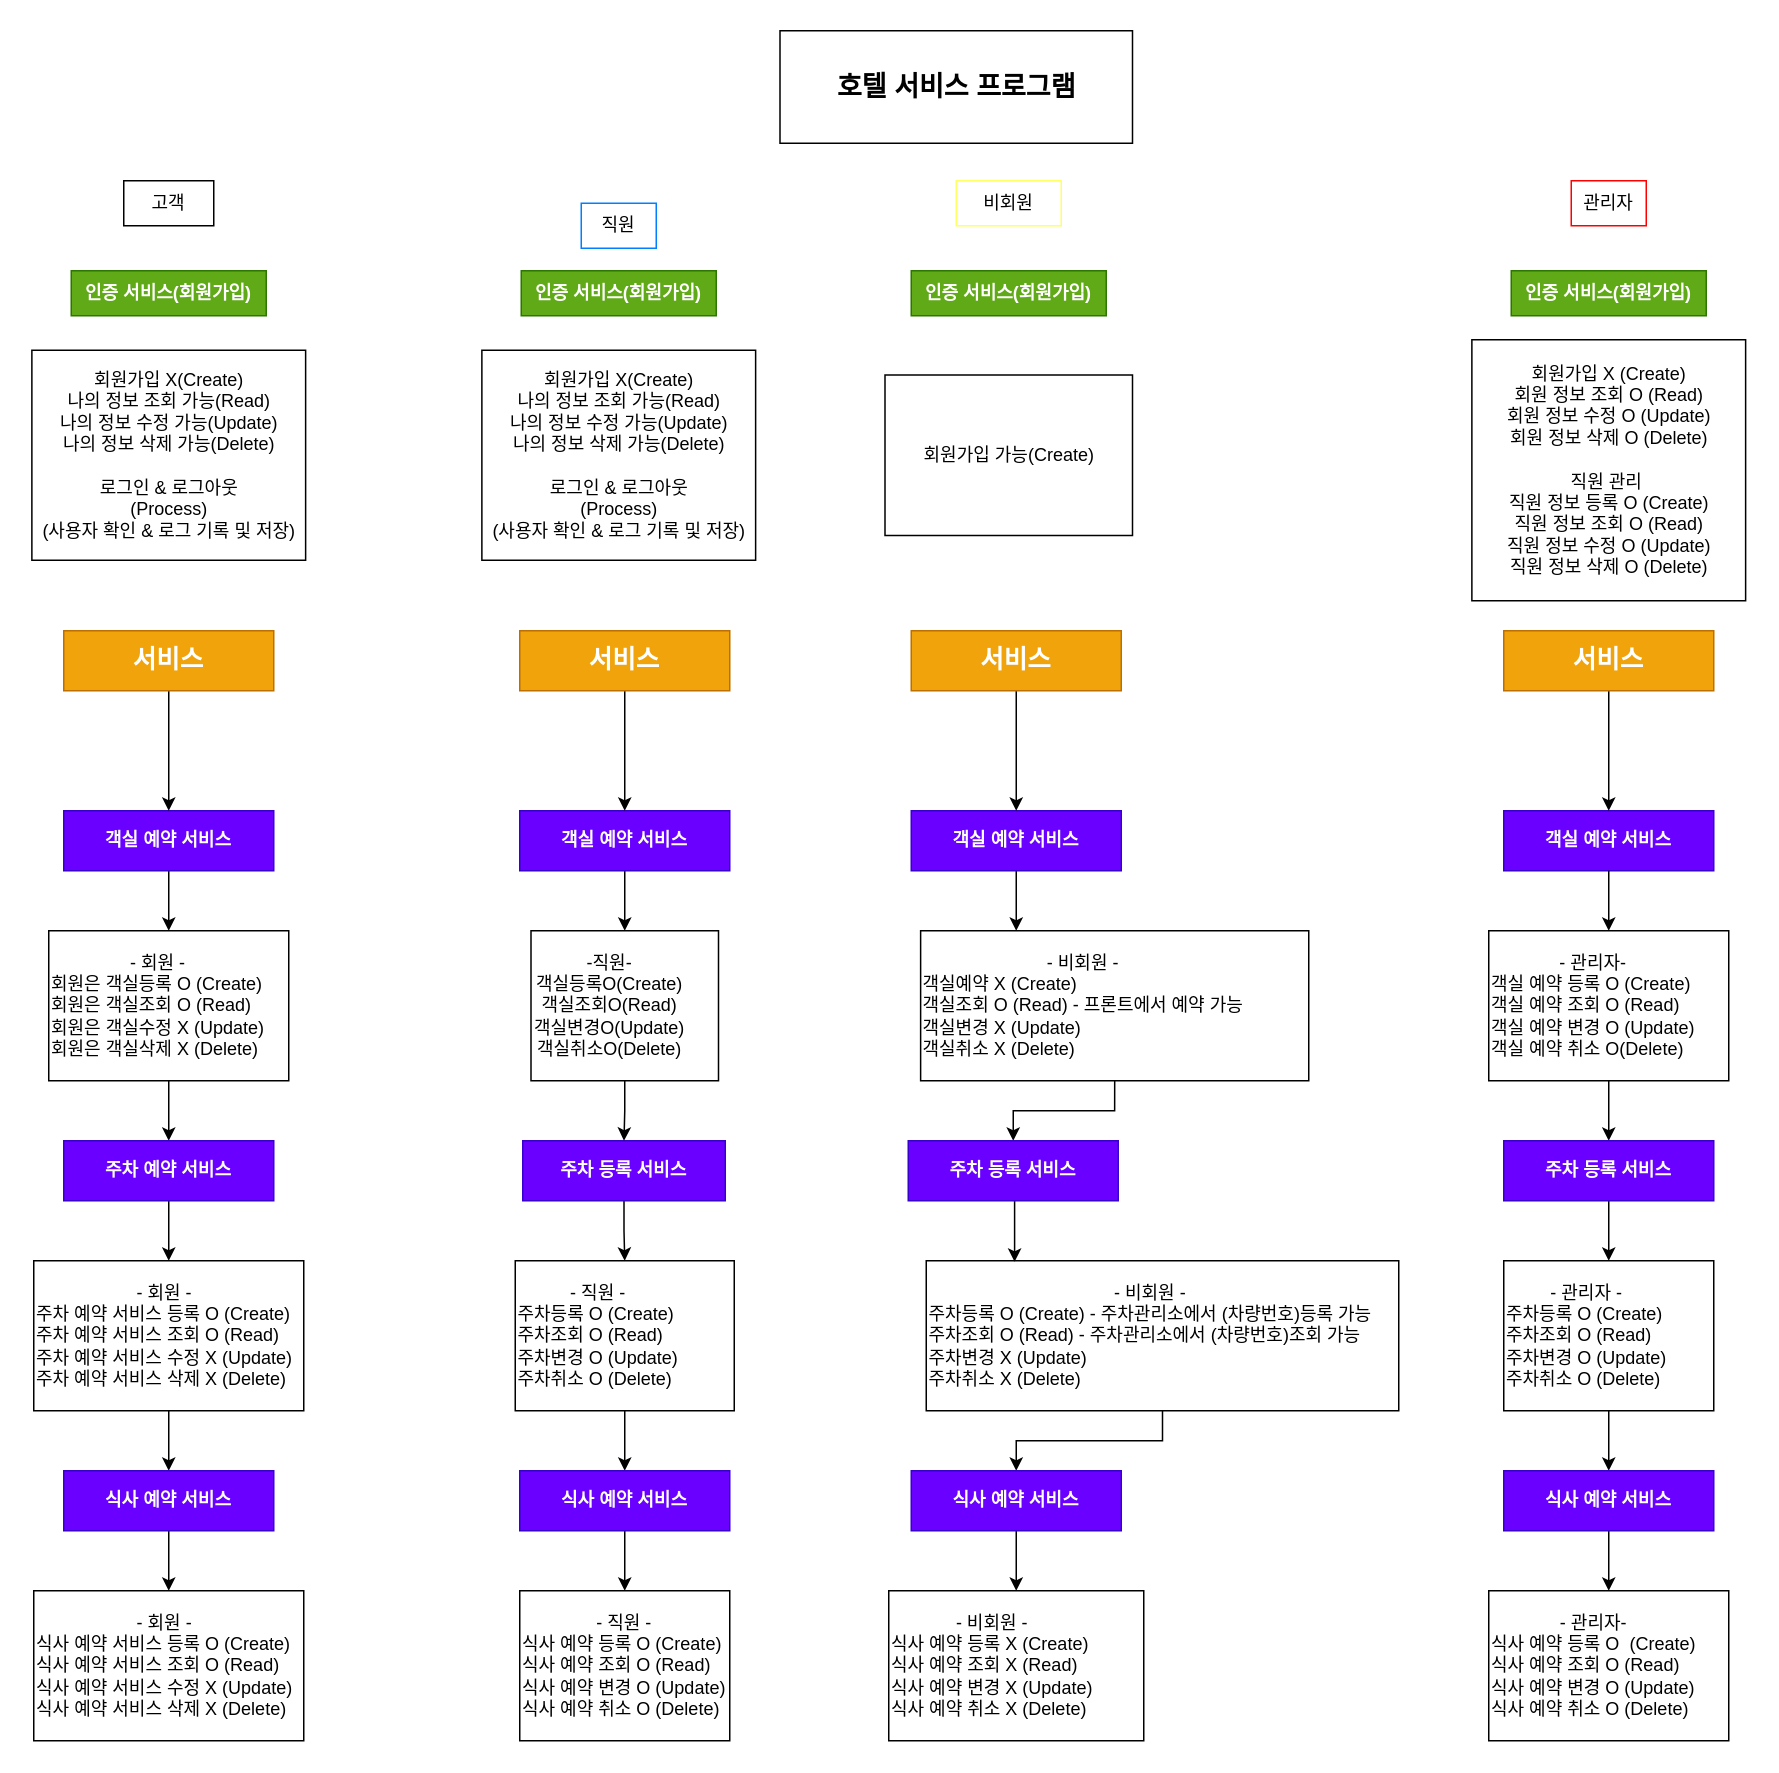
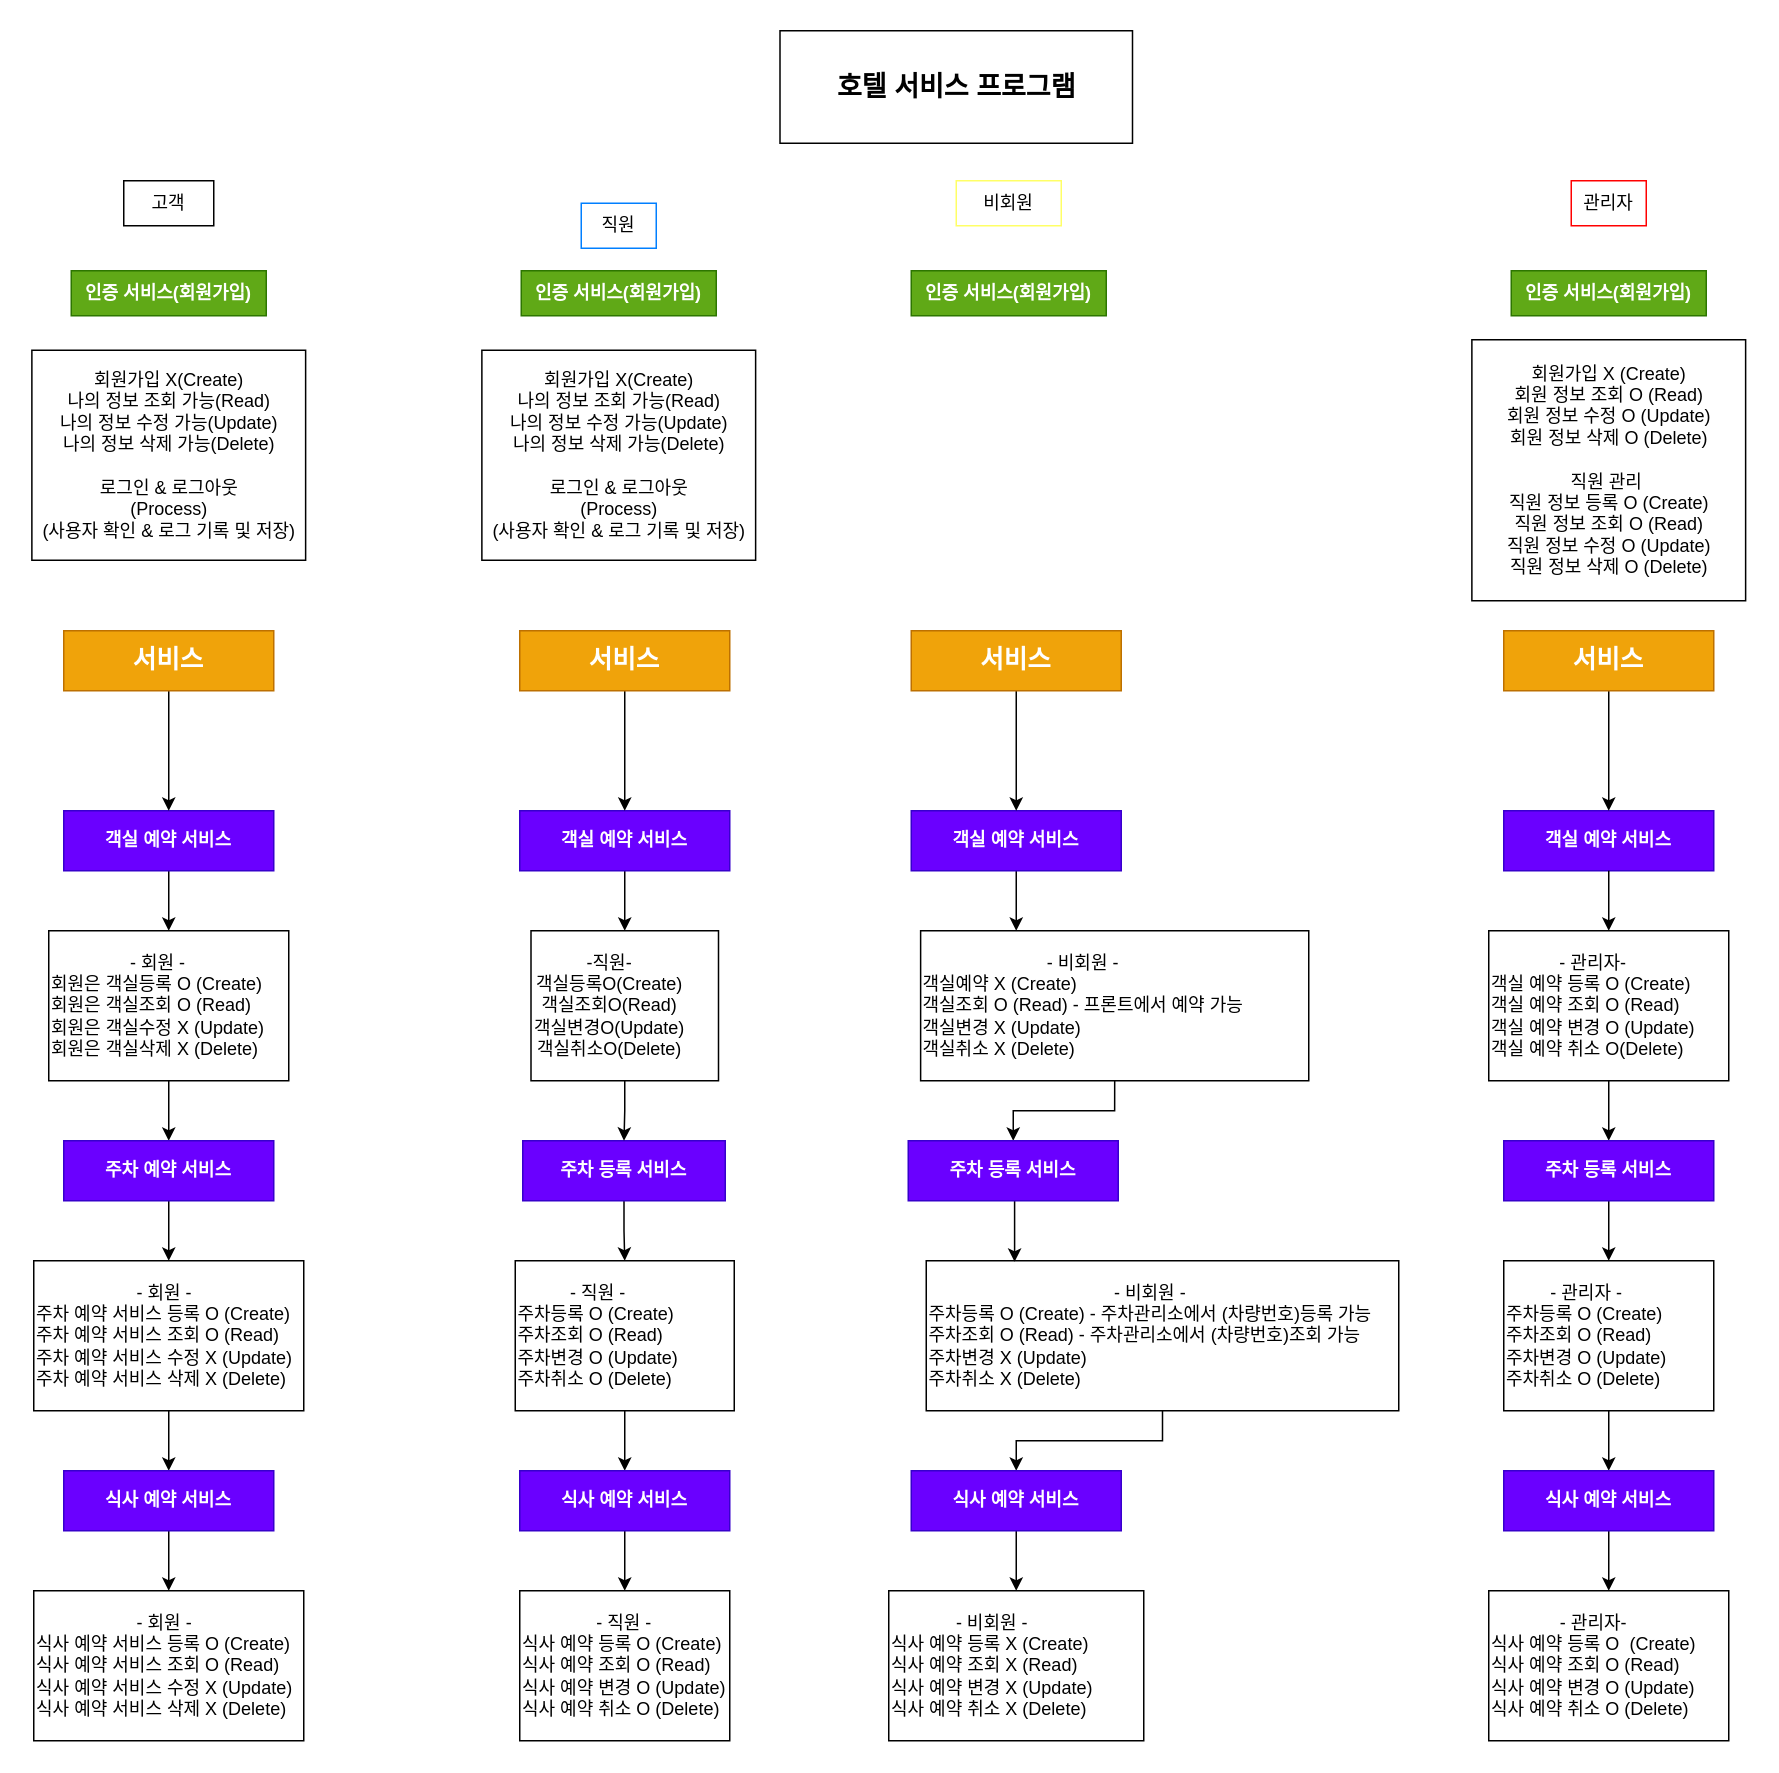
(1009, 455) -> none
